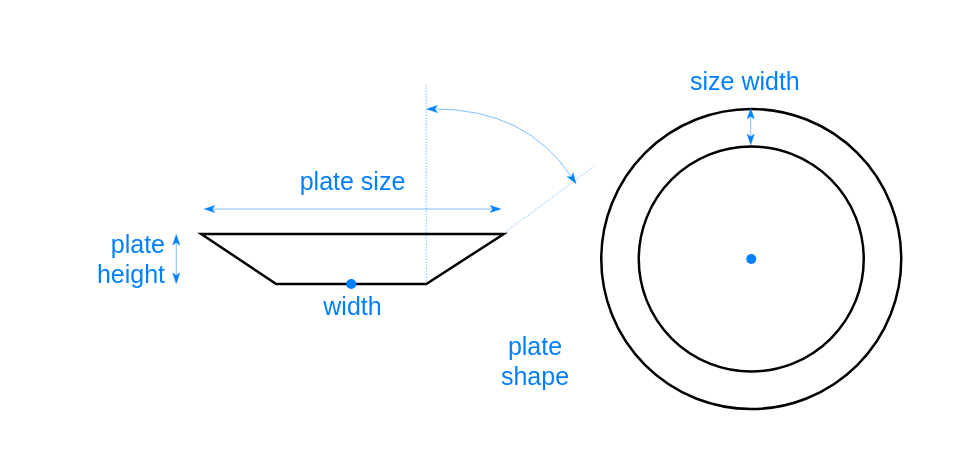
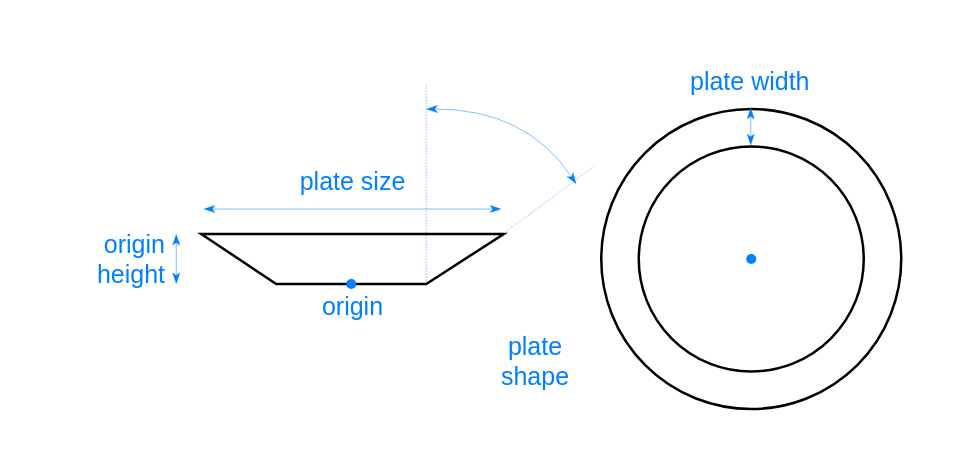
(752, 81) -> (759, 81)
(128, 259) -> (128, 259)
(354, 306) -> (354, 306)
